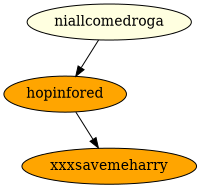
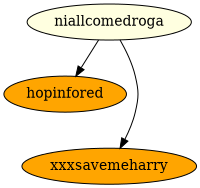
(84, 126) -> (138, 89)
